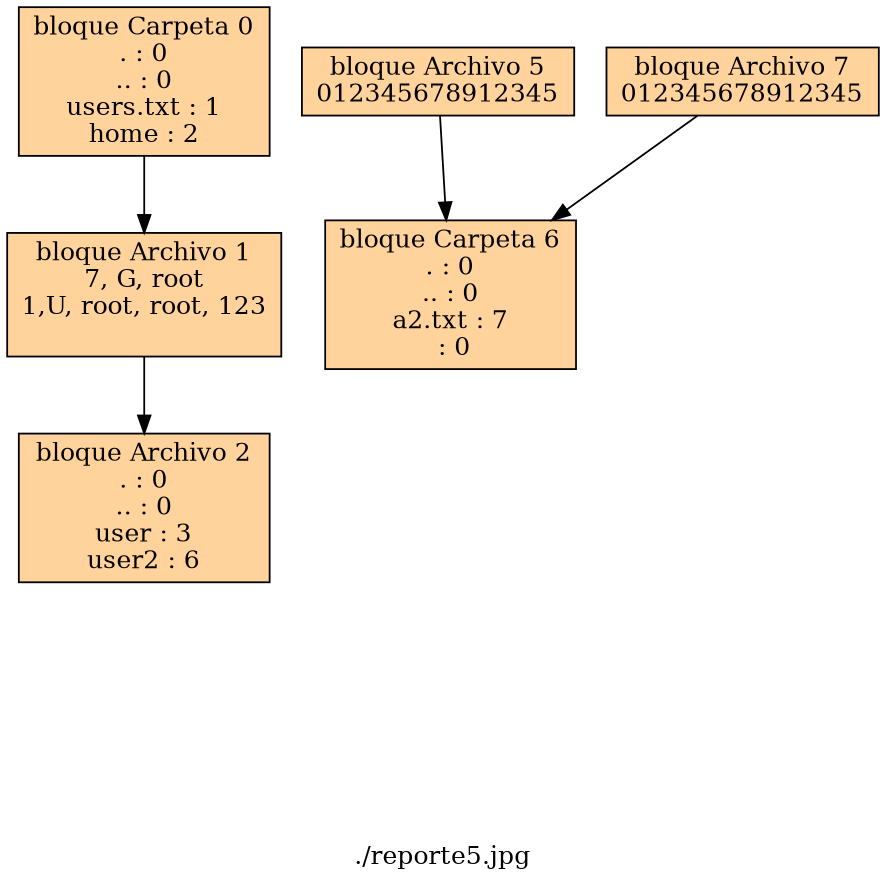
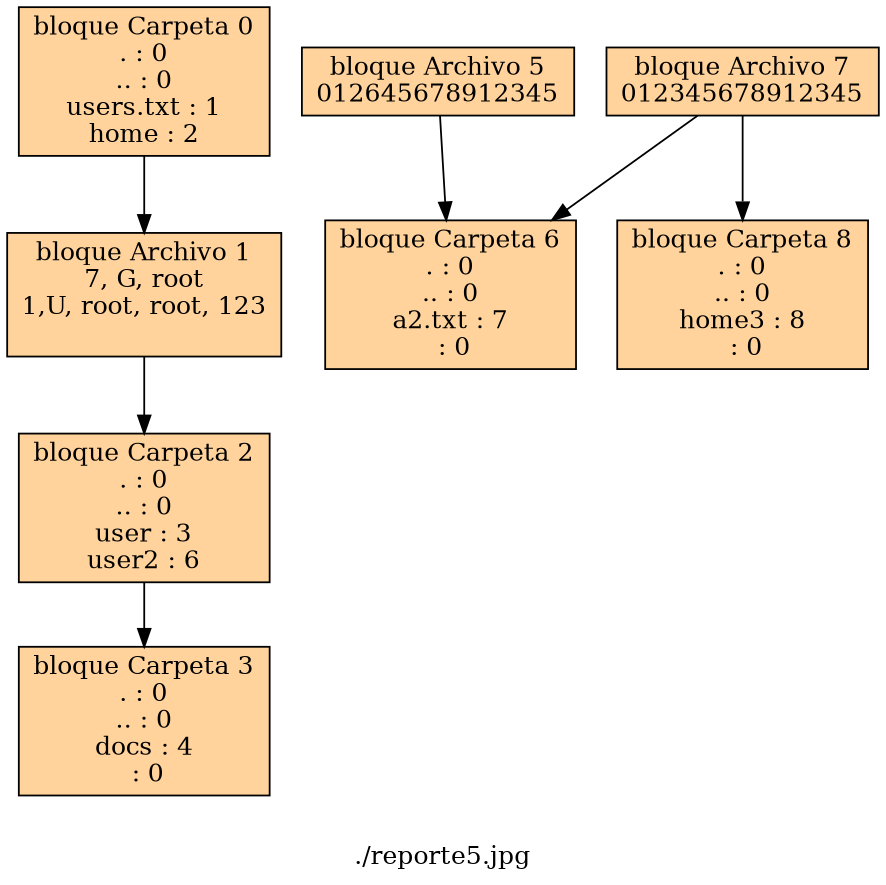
(438, 82) -> (438, 82)
none -> (743, 295)
(144, 508) -> (144, 508)
none -> (144, 721)
